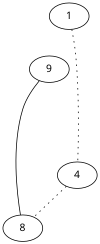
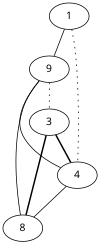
none -> (59, 43)
none -> (49, 122)
none -> (23, 136)
(50, 202) -> (50, 202)
